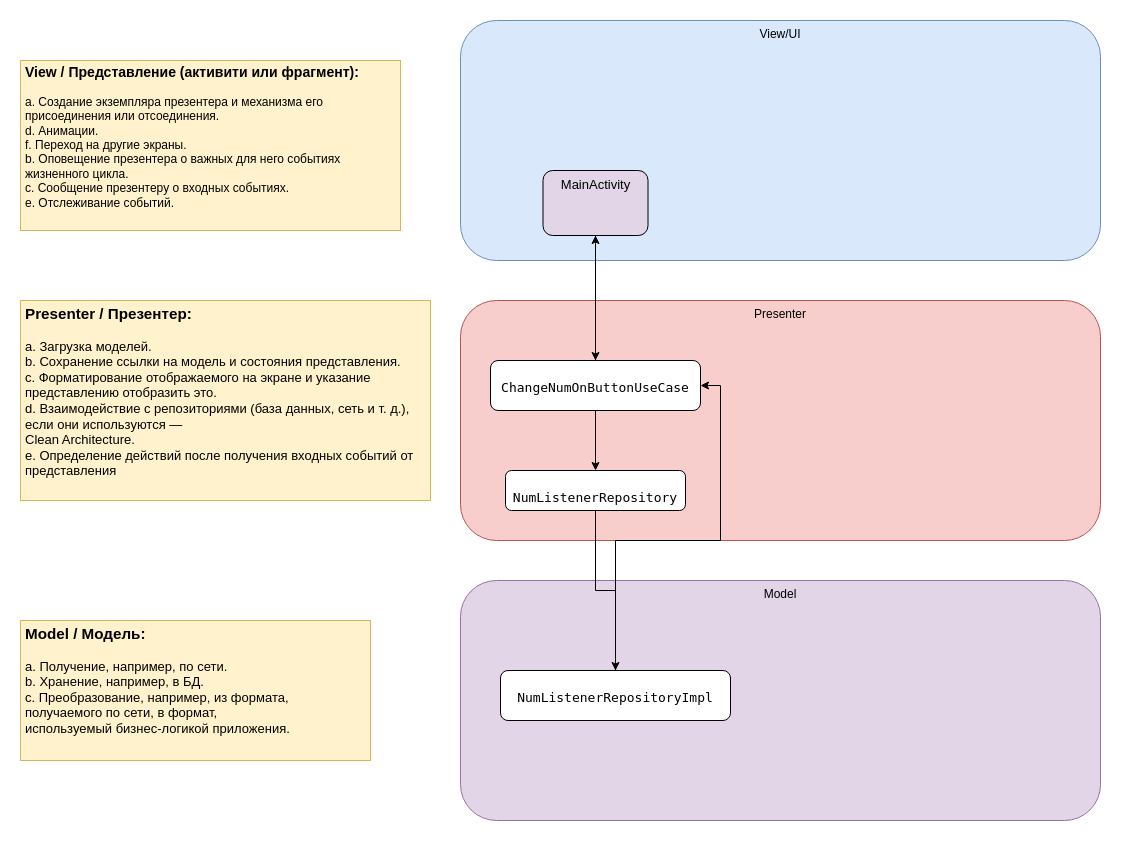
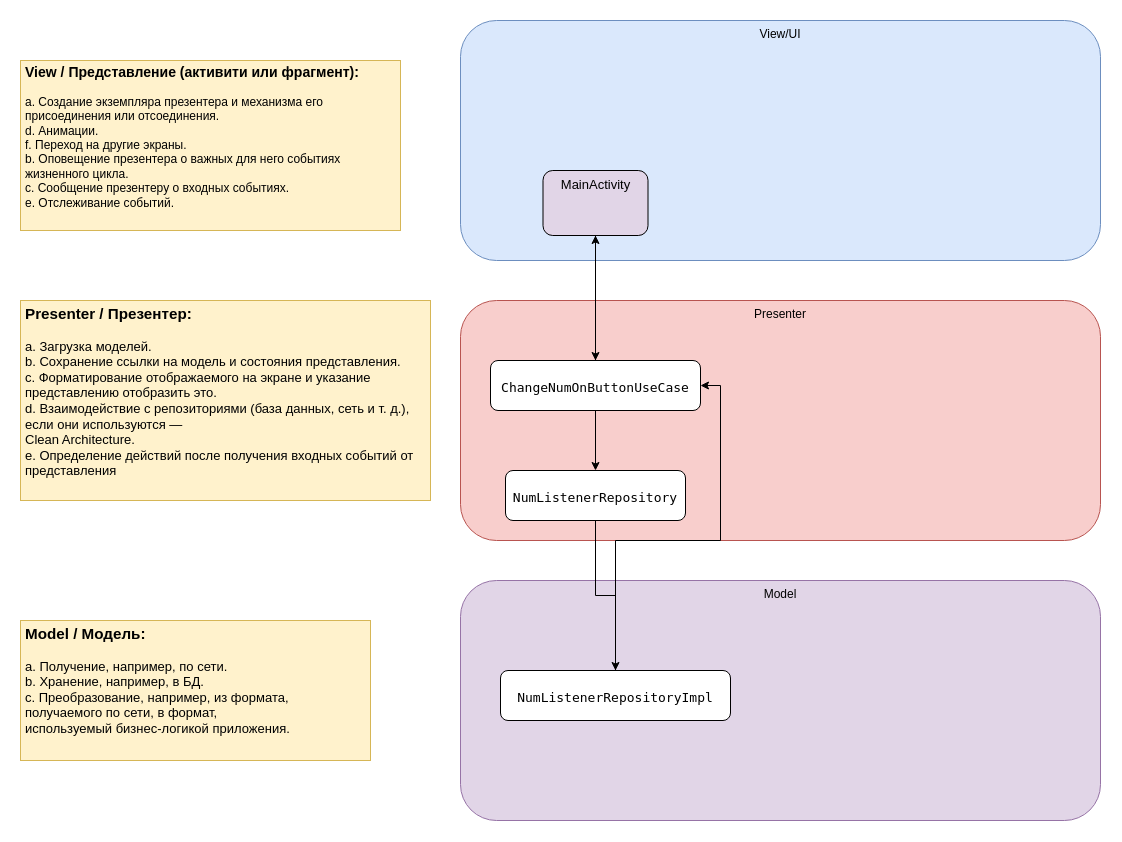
(596, 491) -> (596, 496)
